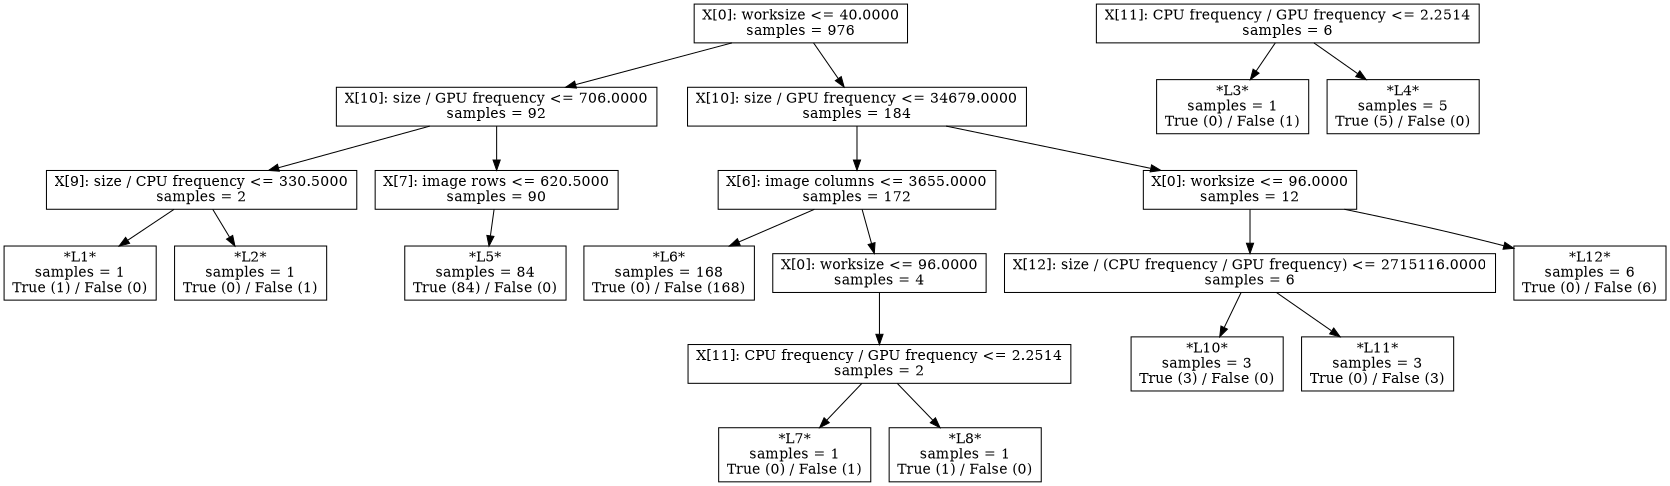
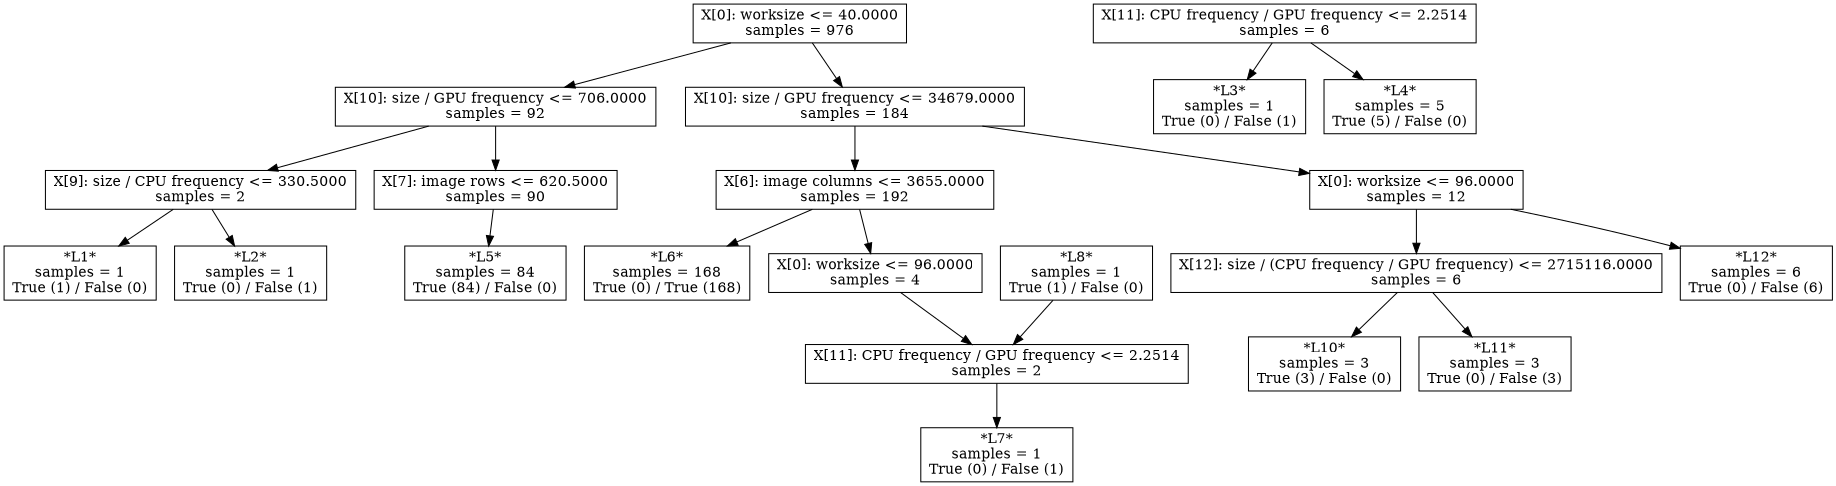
(857, 190) -> (855, 190)
(669, 273) -> (667, 273)
(915, 402) -> (1037, 319)
